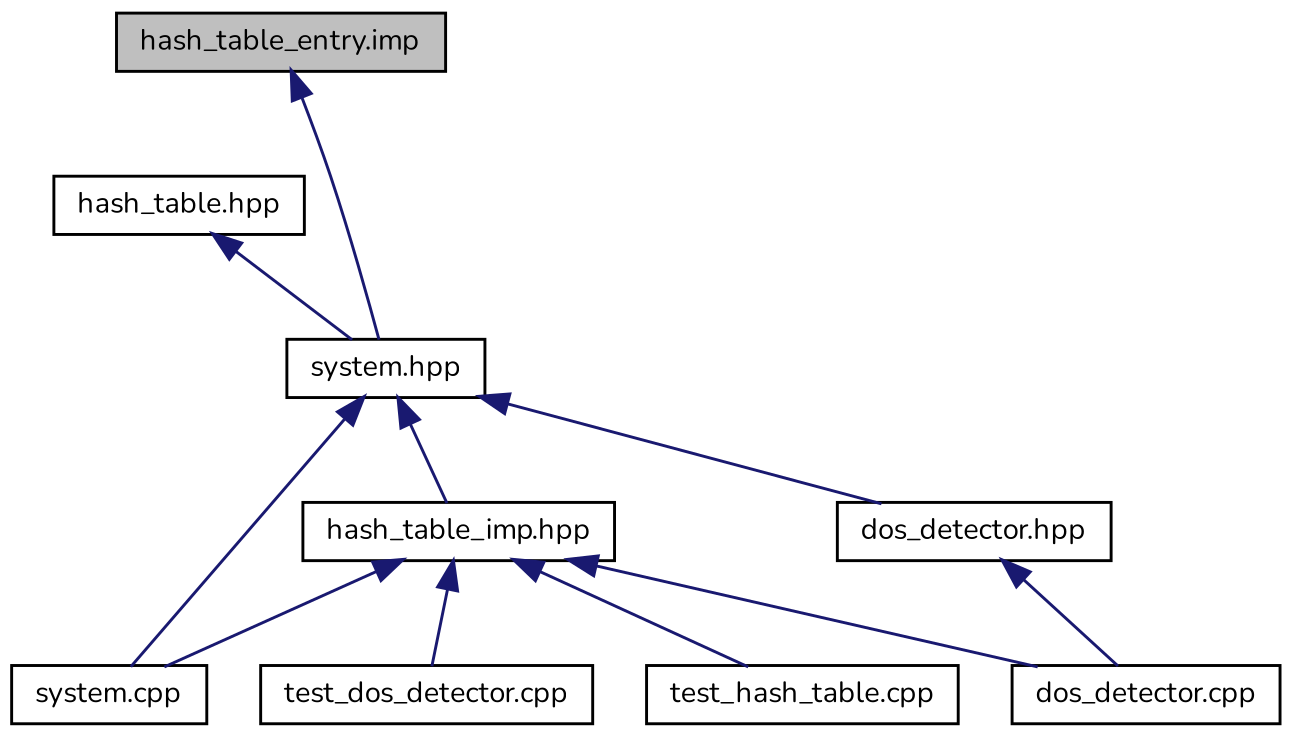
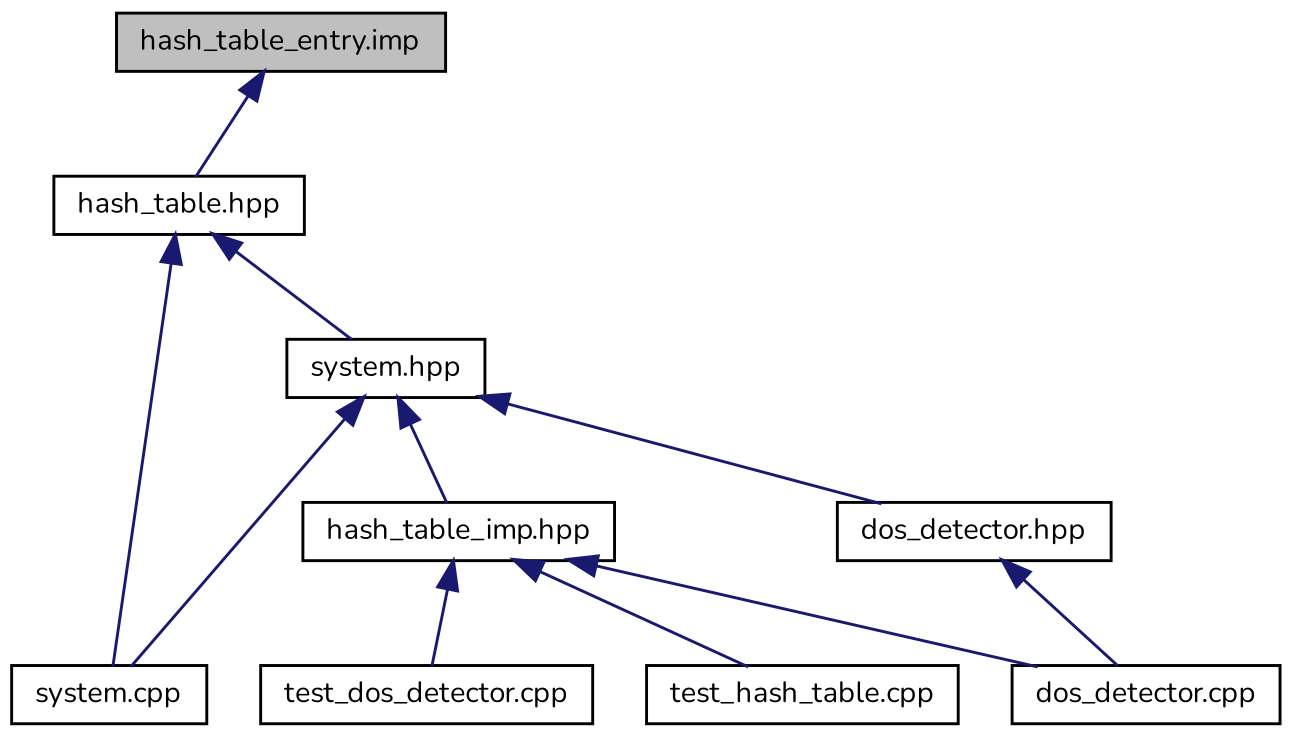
(344, 218) -> (222, 136)
(270, 619) -> (142, 465)
